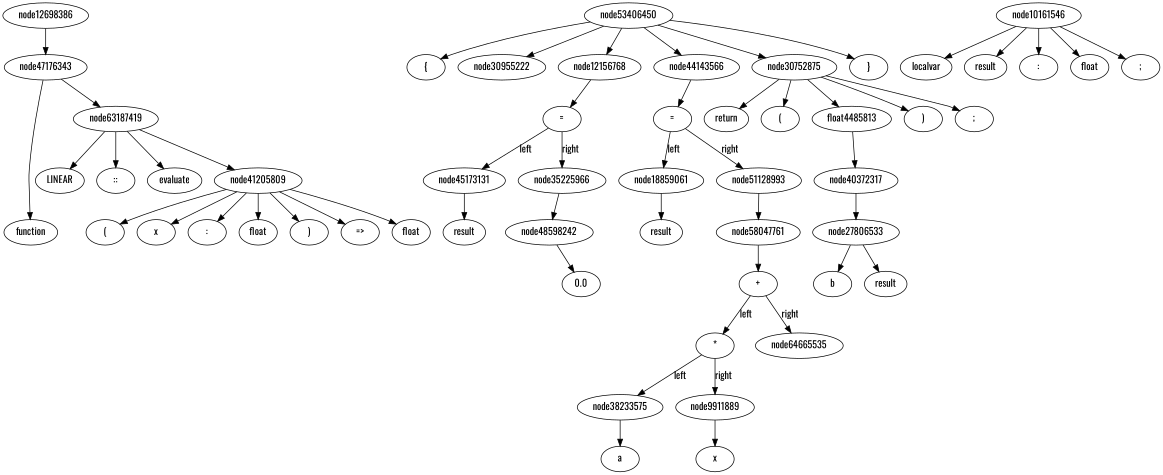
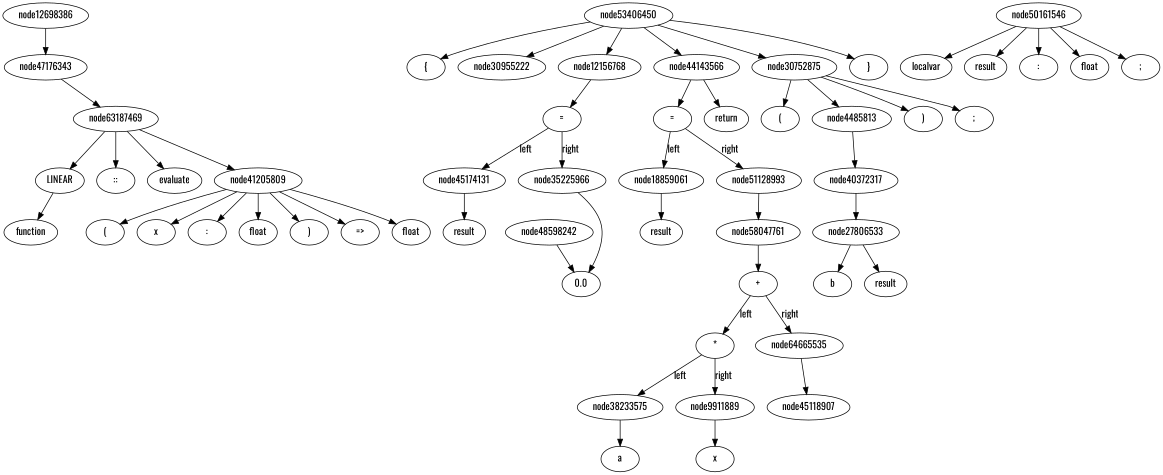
(1039, 16) -> (1039, 16)
(762, 92) -> (710, 90)
(116, 119) -> (116, 119)
(852, 119) -> (852, 119)
(32, 146) -> (47, 203)
(464, 181) -> (464, 181)
(557, 203) -> (601, 226)
none -> (809, 407)
